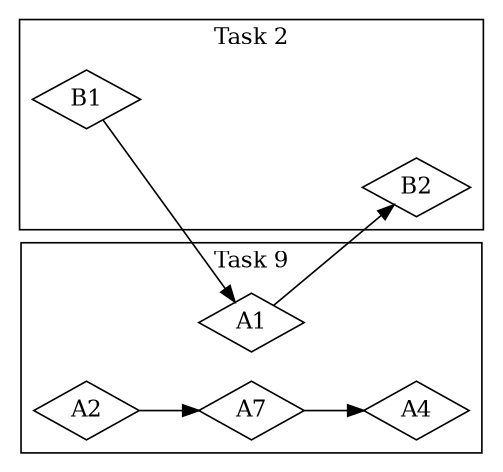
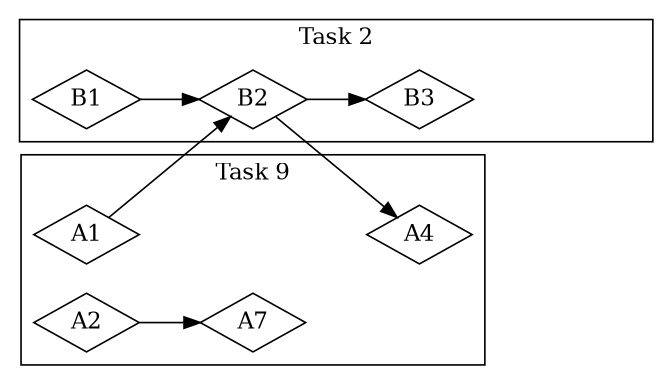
none -> (419, 99)
(164, 204) -> (161, 99)
(326, 411) -> (335, 166)
